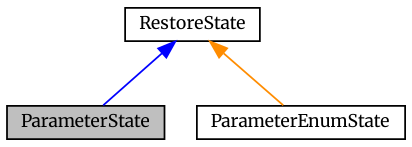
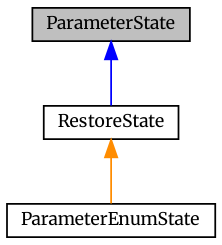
(133, 79) -> (111, 83)
